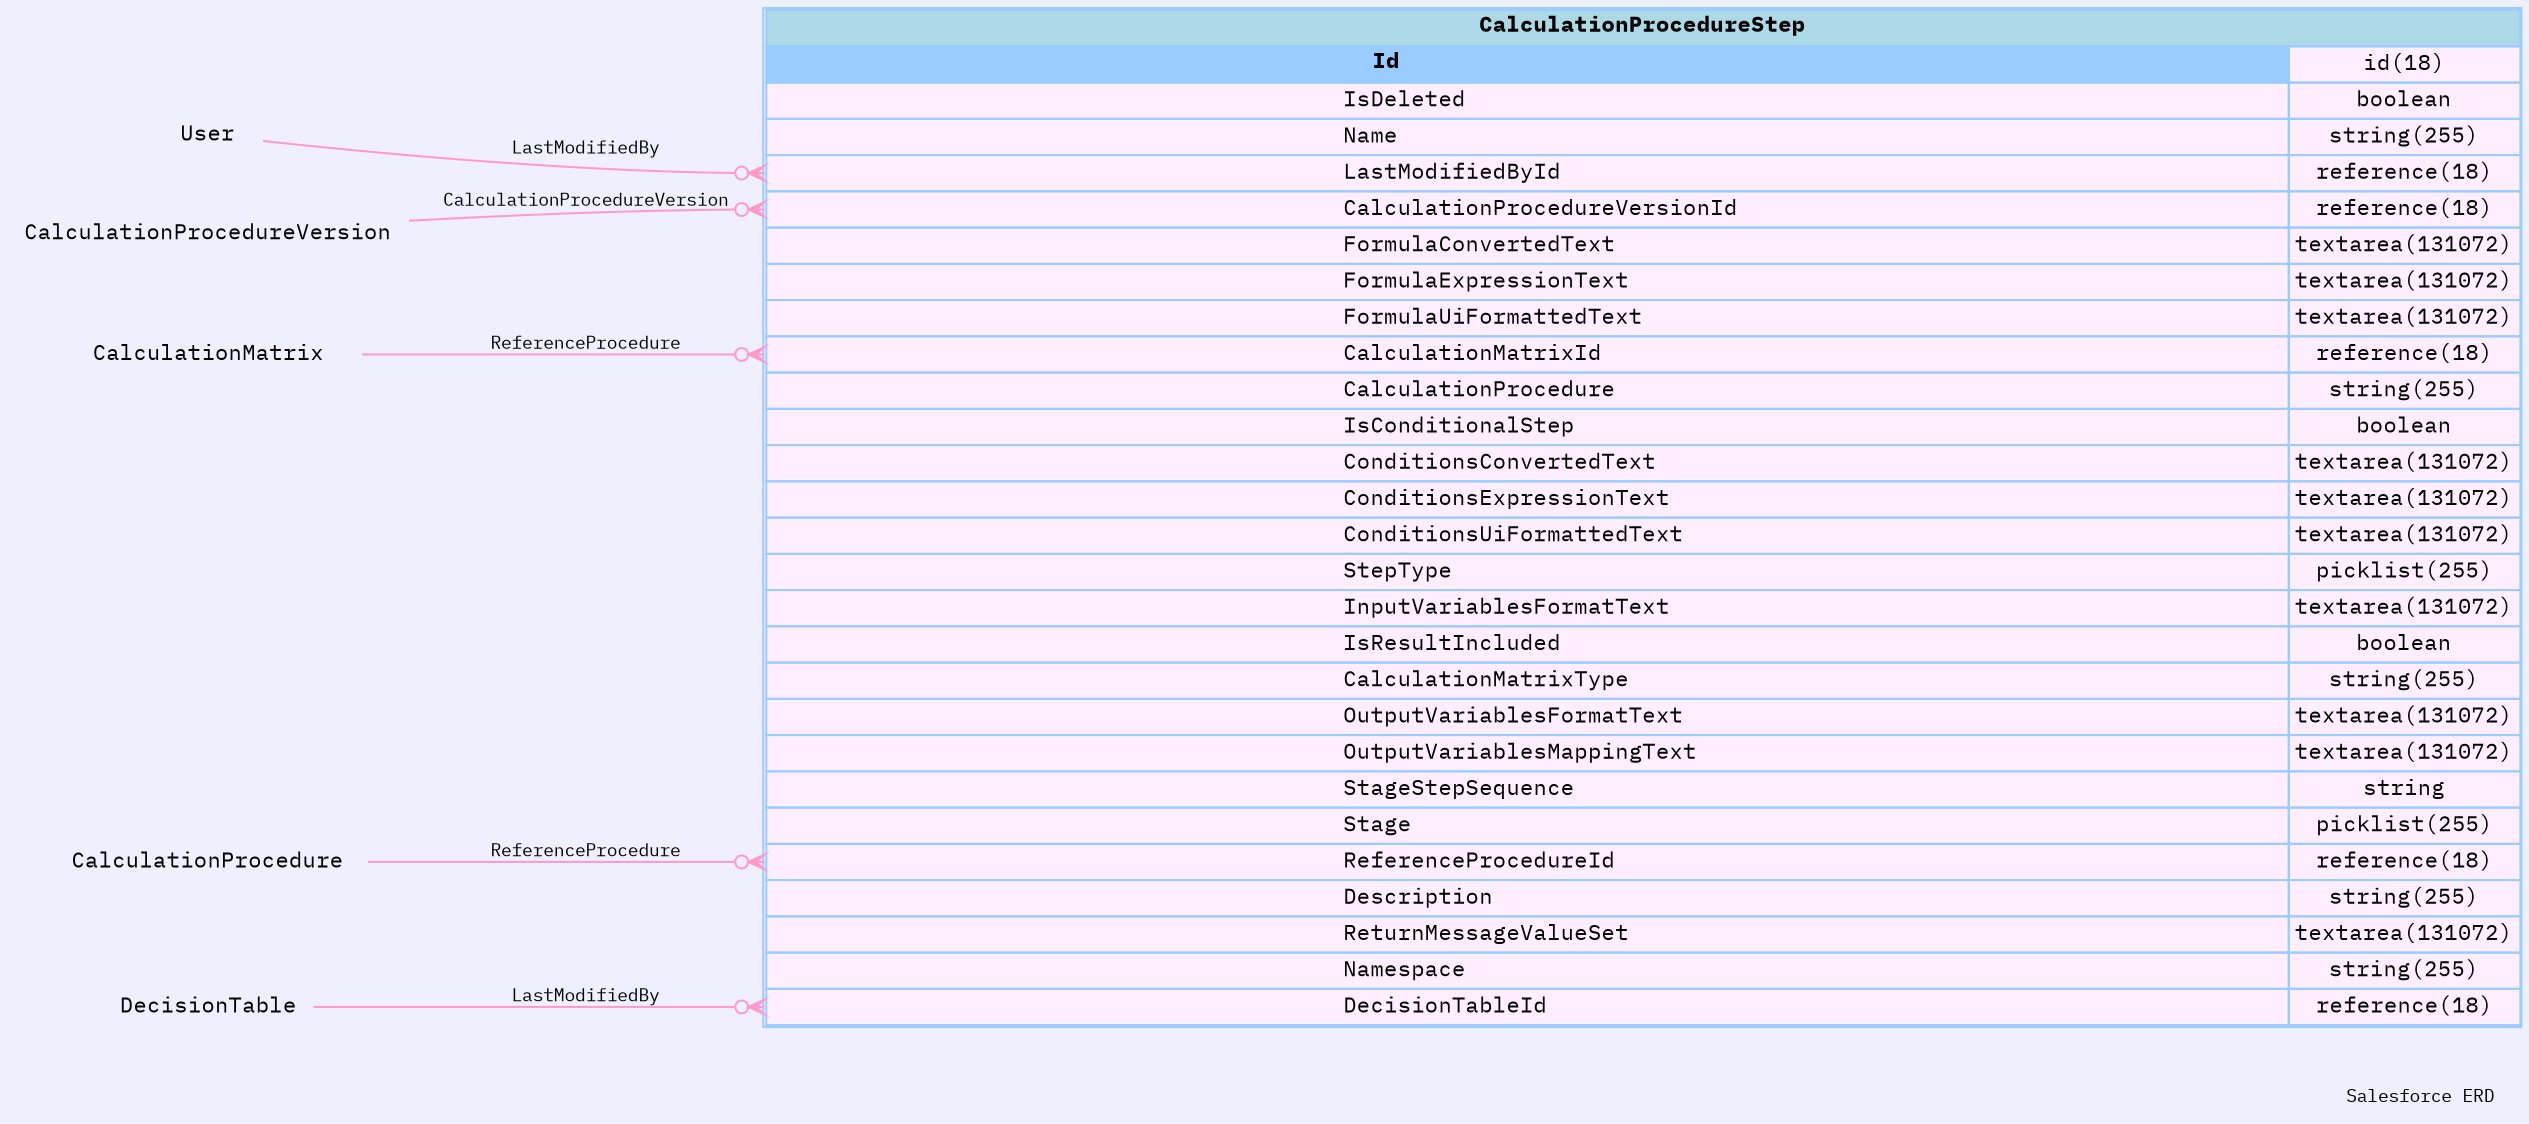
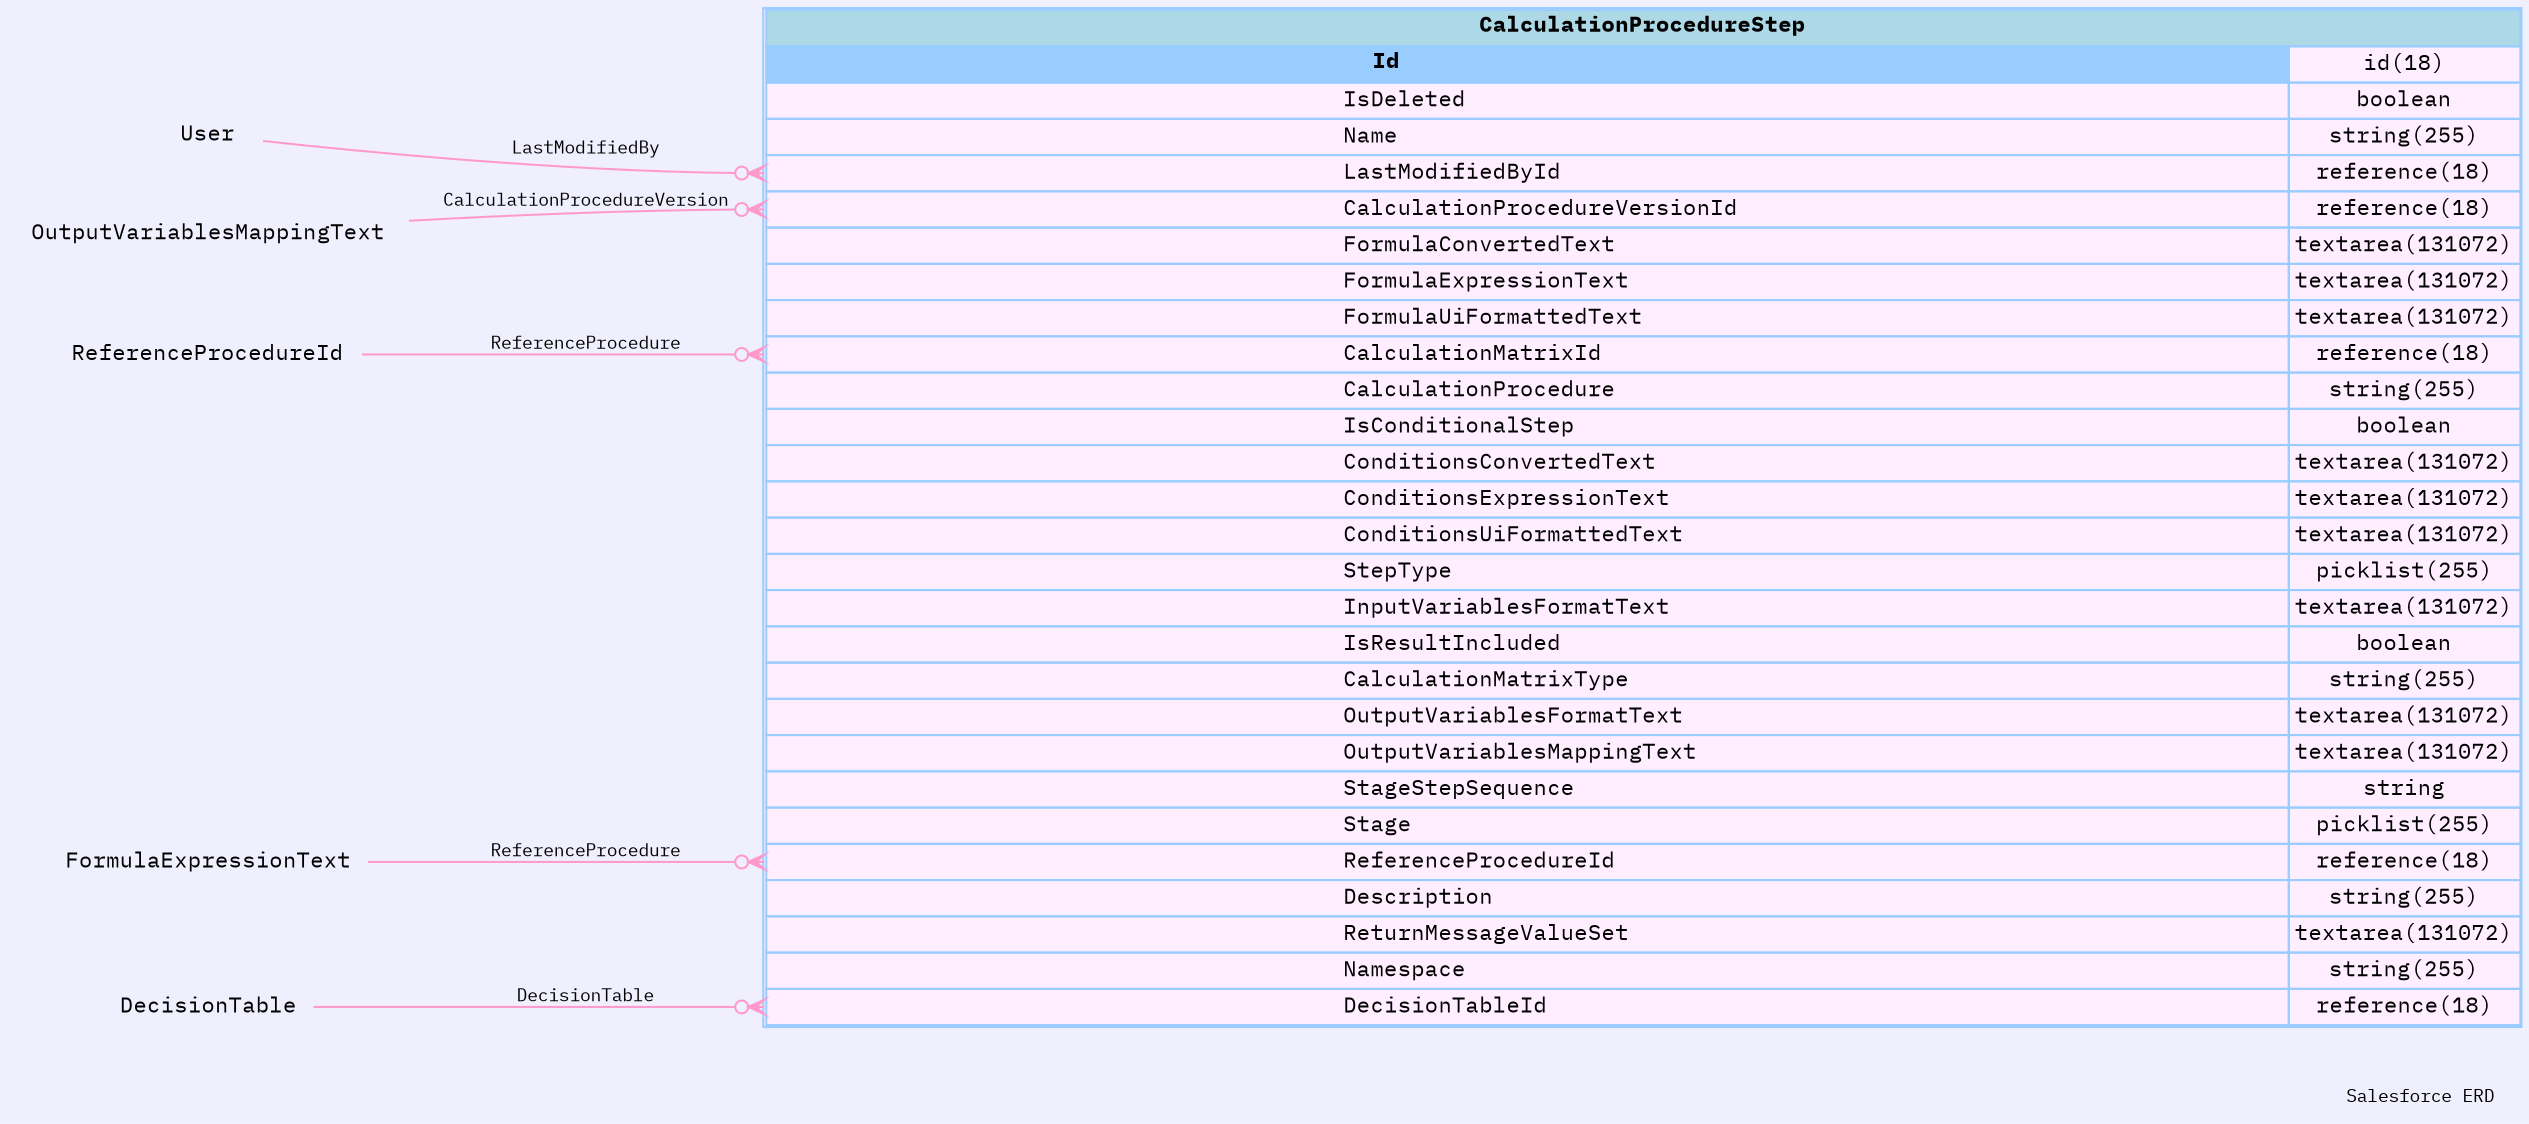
(208, 234) -> (208, 234)
(208, 354) -> (208, 354)
(208, 862) -> (208, 862)
(586, 997) -> (586, 997)
